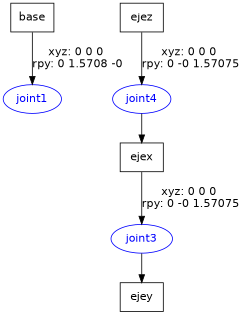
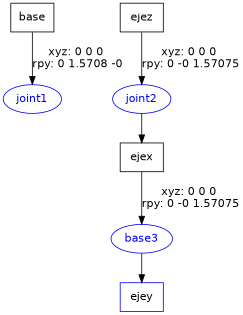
(142, 99) -> (142, 99)
(142, 239) -> (142, 239)
(142, 297) -> (142, 297)
